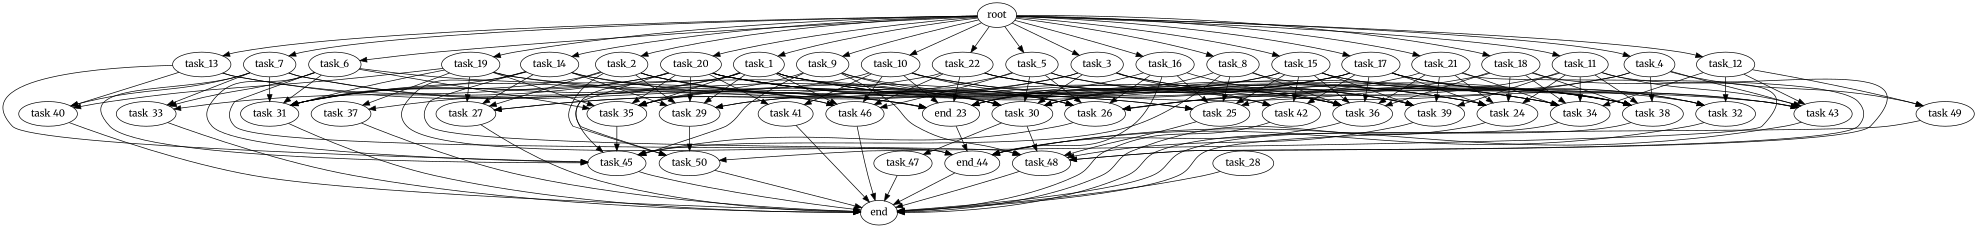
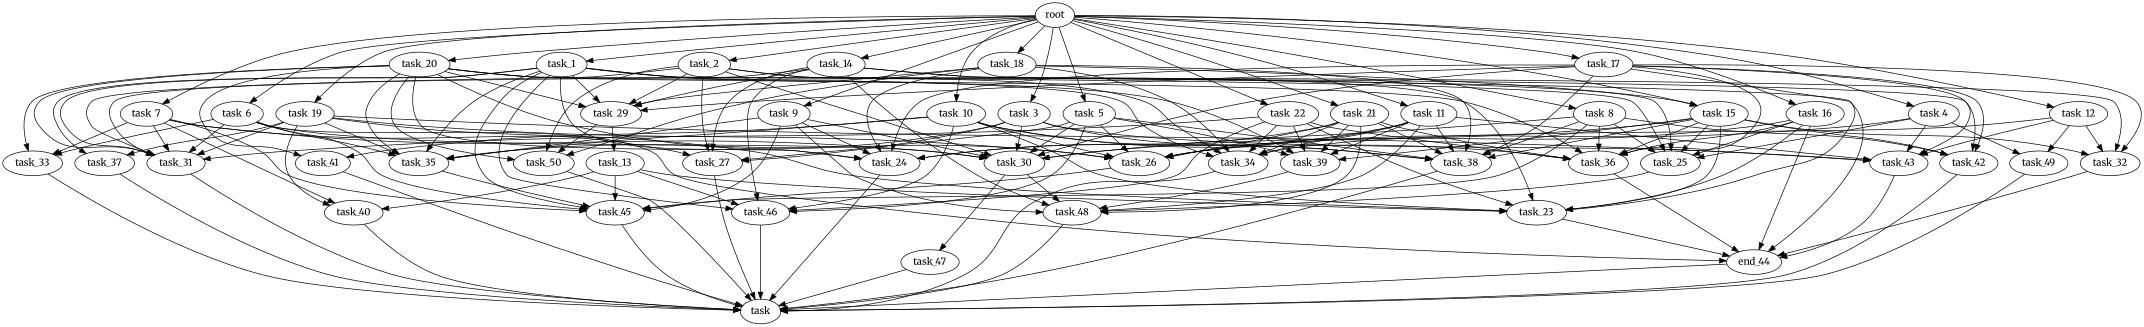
(416, 34) -> (613, 135)
(1651, 86) -> (1407, 137)
(1440, 88) -> (1364, 77)
(1190, 89) -> (1783, 134)
(951, 114) -> (1537, 213)
(1243, 163) -> none
(879, 213) -> (761, 311)
